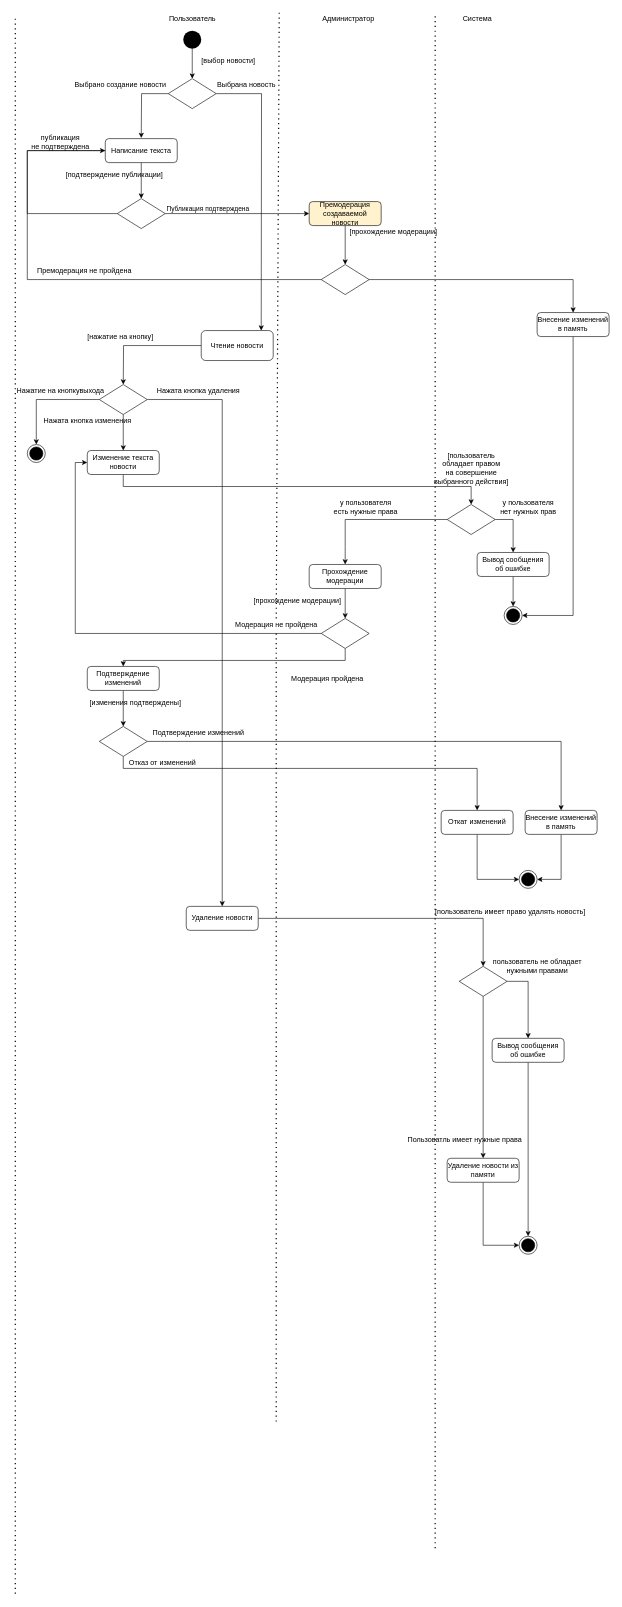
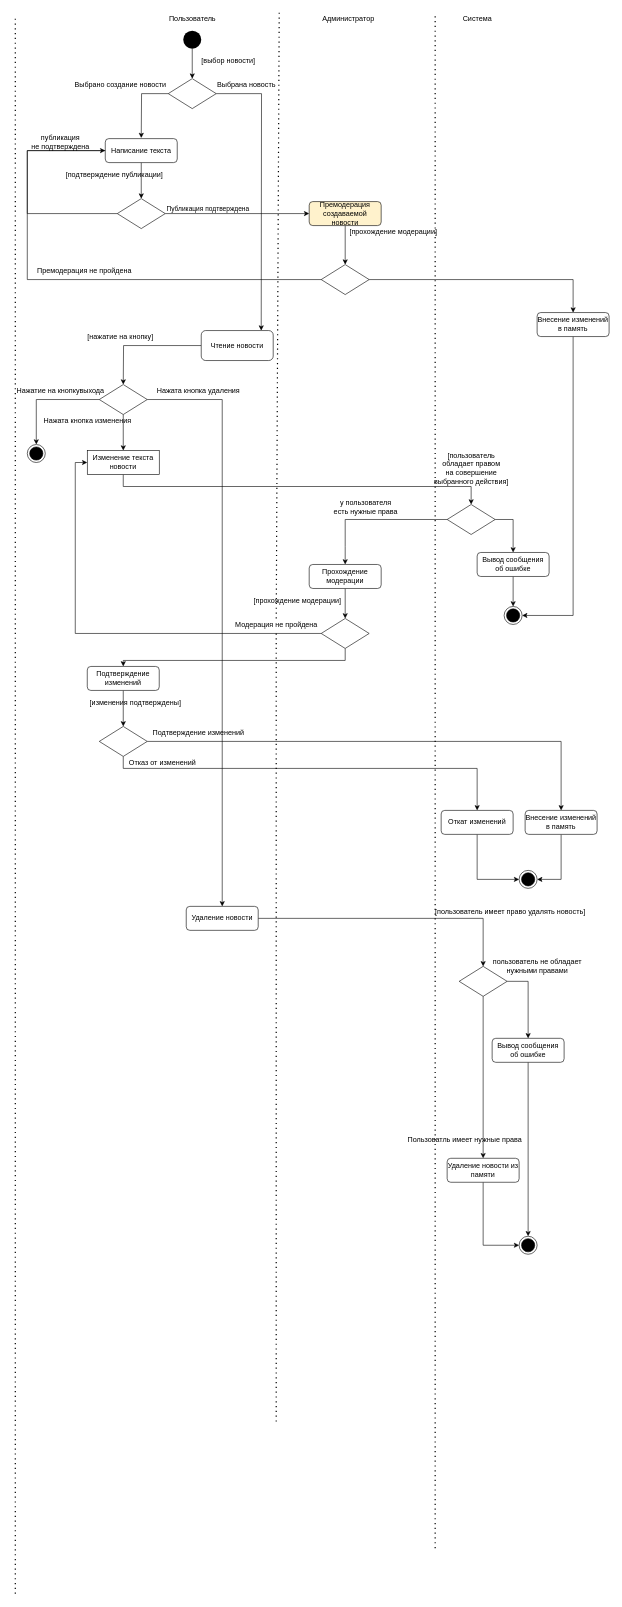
(123, 462) -> (123, 462)
(528, 507) -> none
(327, 678) -> none
